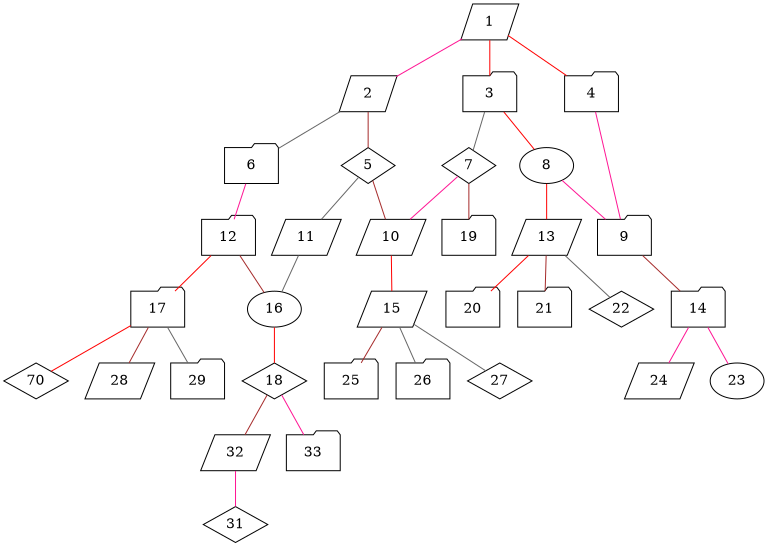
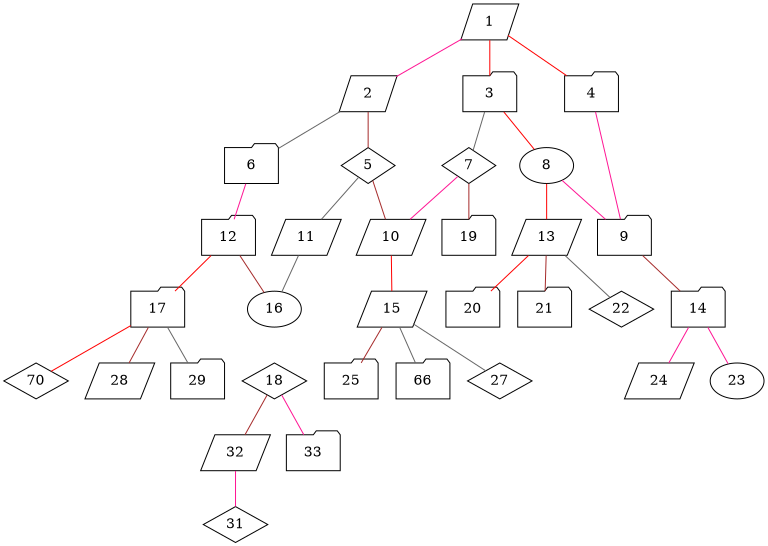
(274, 345) -> none
(423, 381) -> (423, 381)
